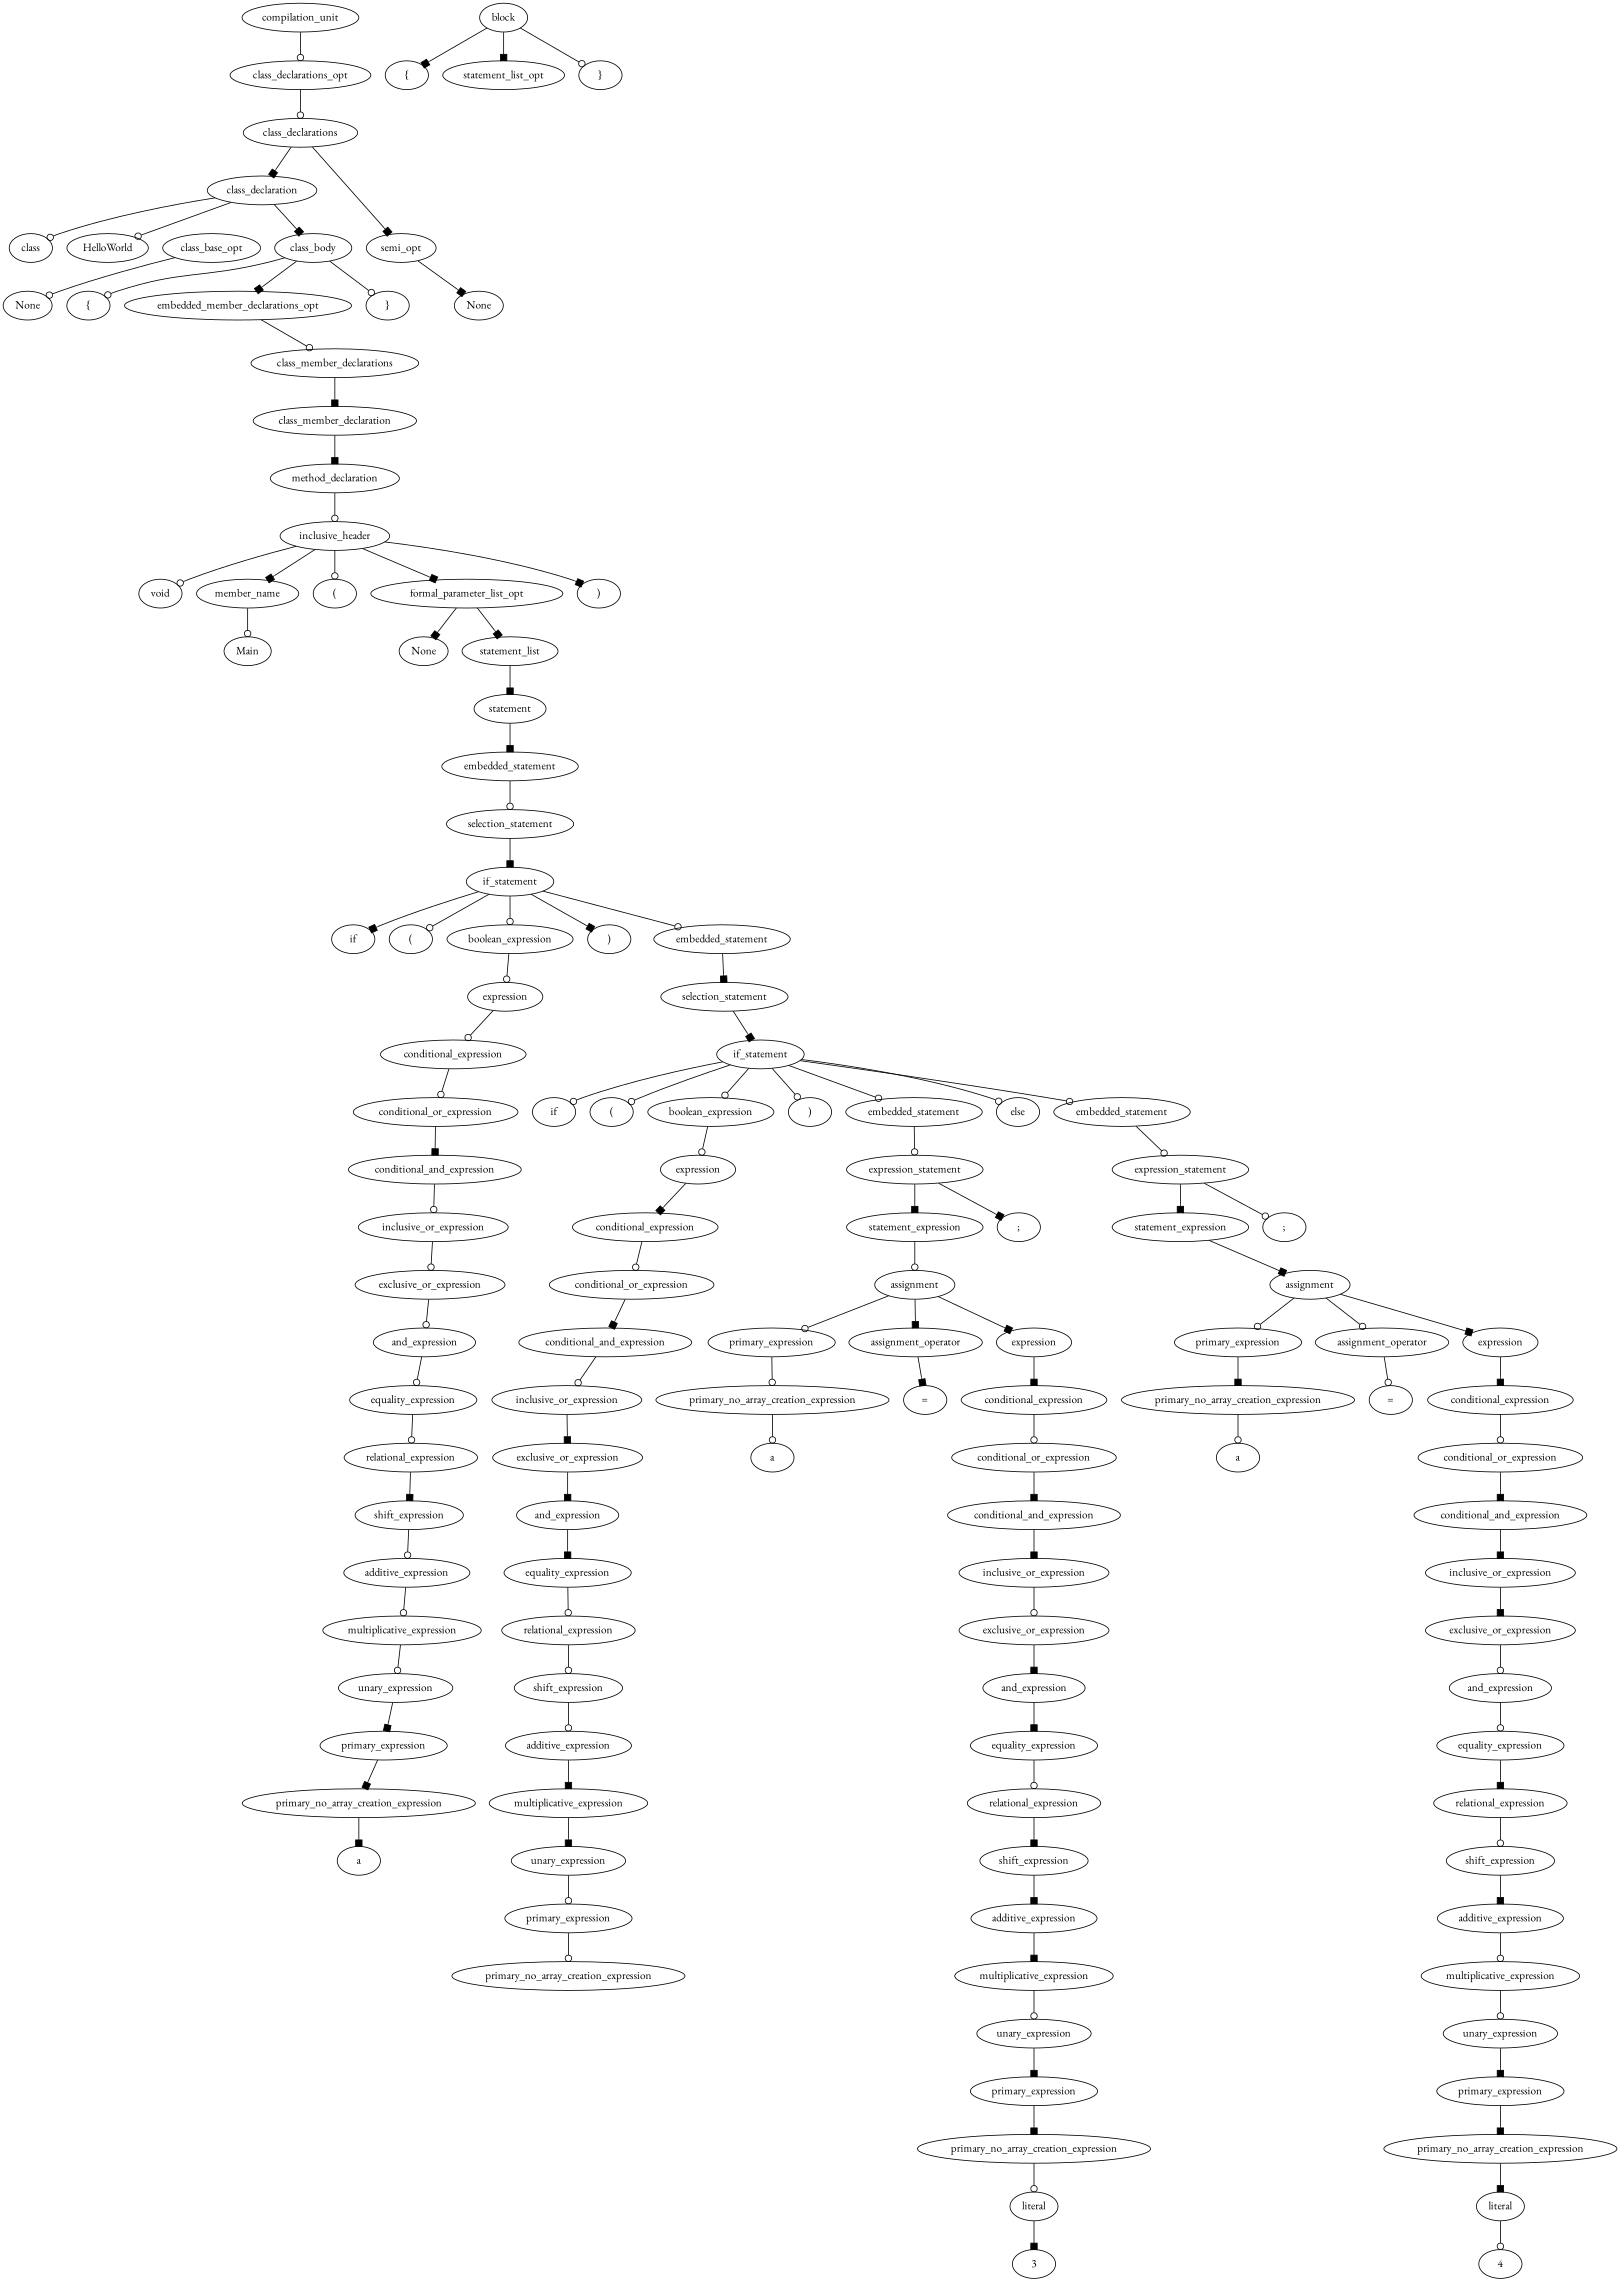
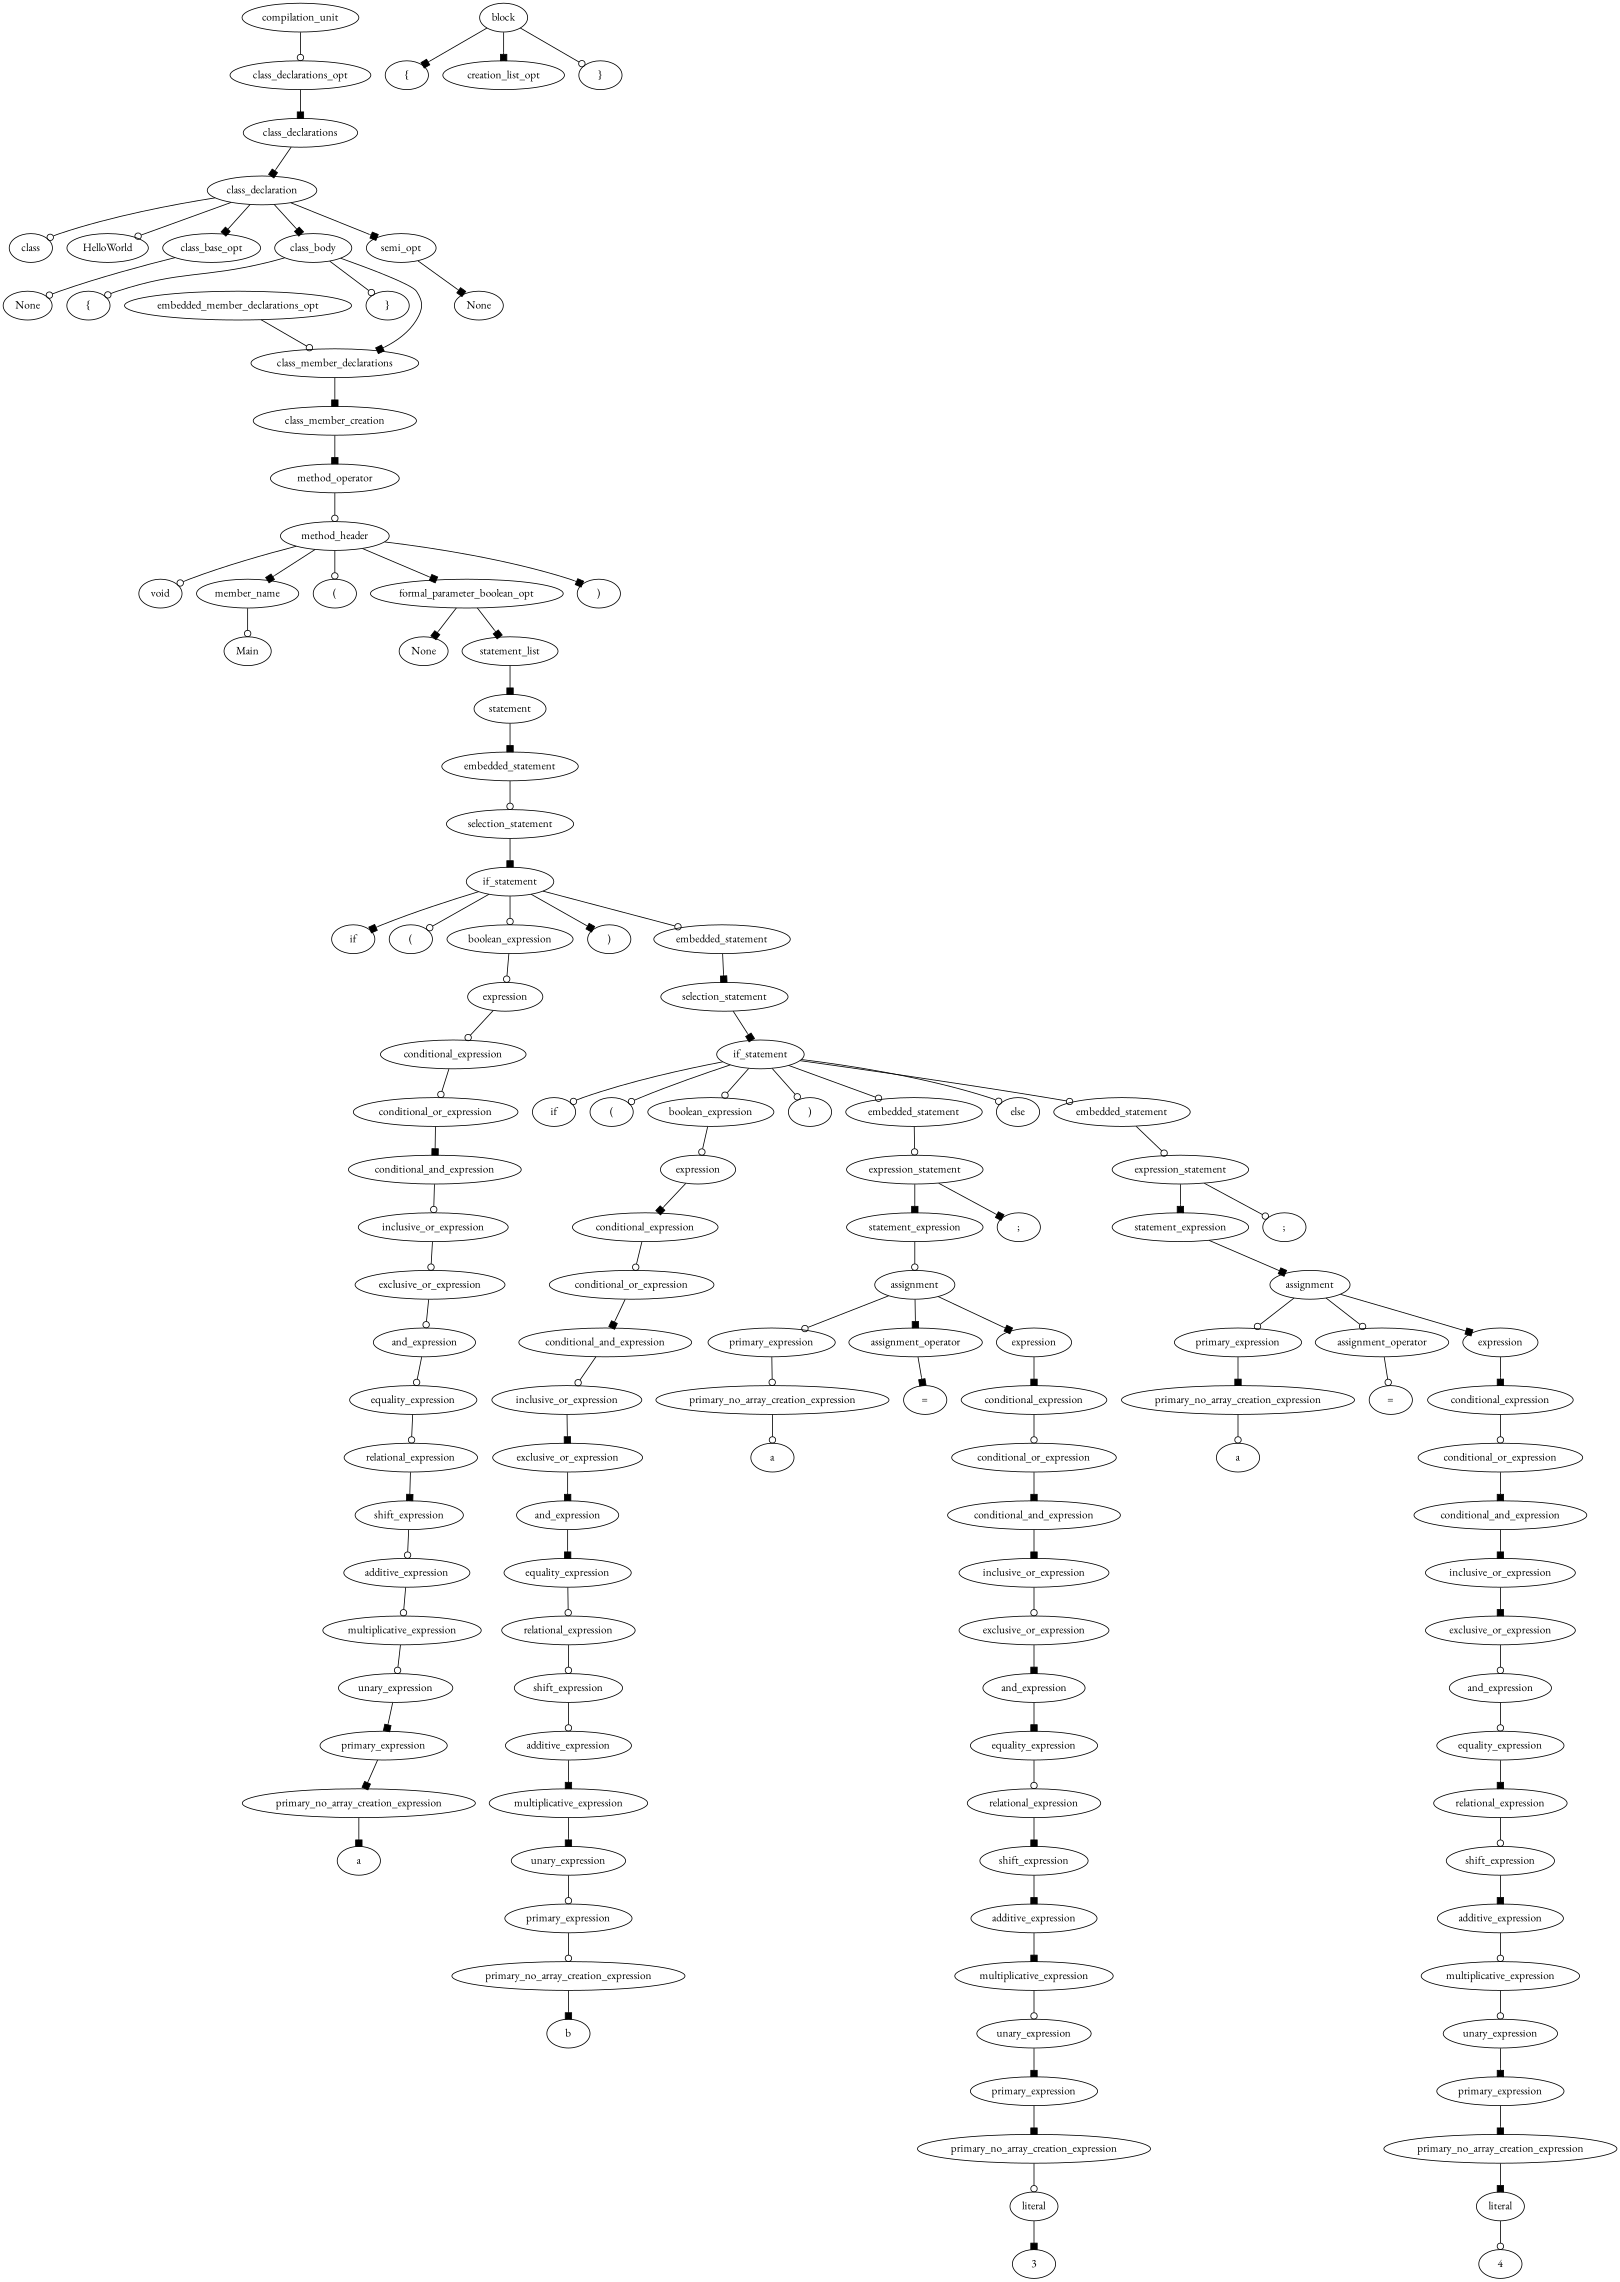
(504, 75) -> (504, 75)
(300, 101) -> (300, 101)
(348, 188) -> (330, 219)
none -> (239, 216)
(280, 274) -> (413, 288)
(335, 421) -> (335, 421)
(335, 478) -> (335, 478)
(335, 536) -> (335, 536)
(467, 594) -> (467, 594)
none -> (568, 2034)
